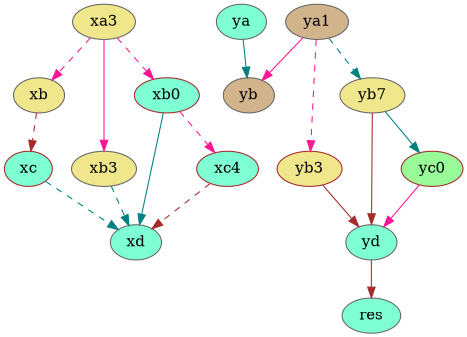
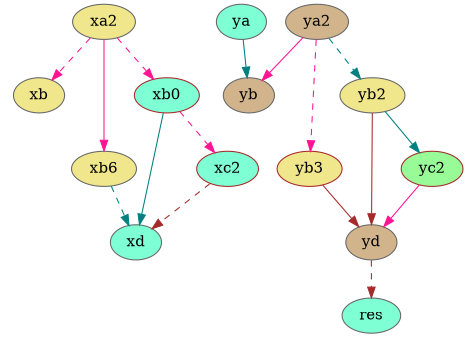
(104, 22) -> (104, 22)
(317, 22) -> (317, 22)
(372, 95) -> (372, 95)
(28, 169) -> none
(104, 169) -> (104, 169)
(228, 169) -> (228, 169)
(432, 169) -> (432, 169)
(371, 242) -> (371, 242)
(371, 274) -> (371, 274)
